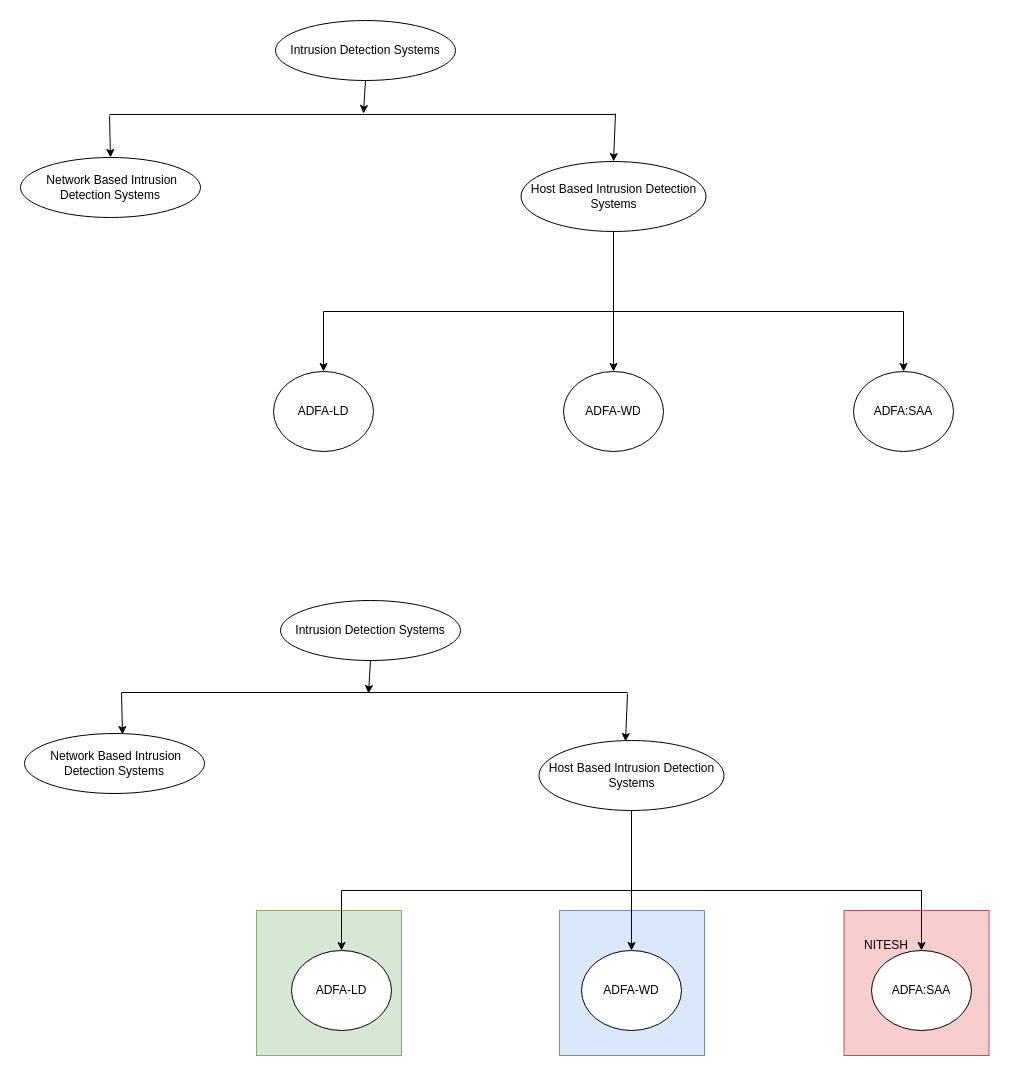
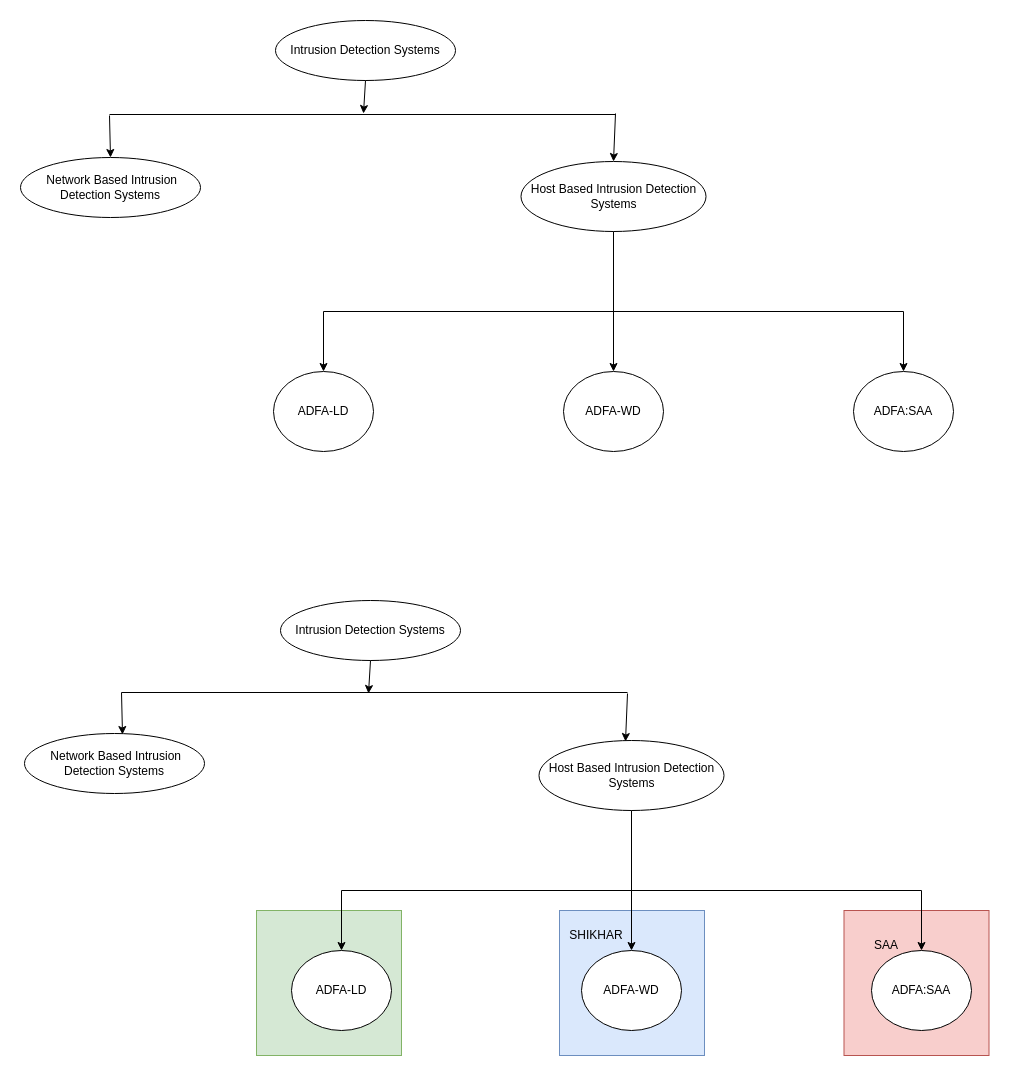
none -> (597, 936)
(887, 946) -> (887, 946)
